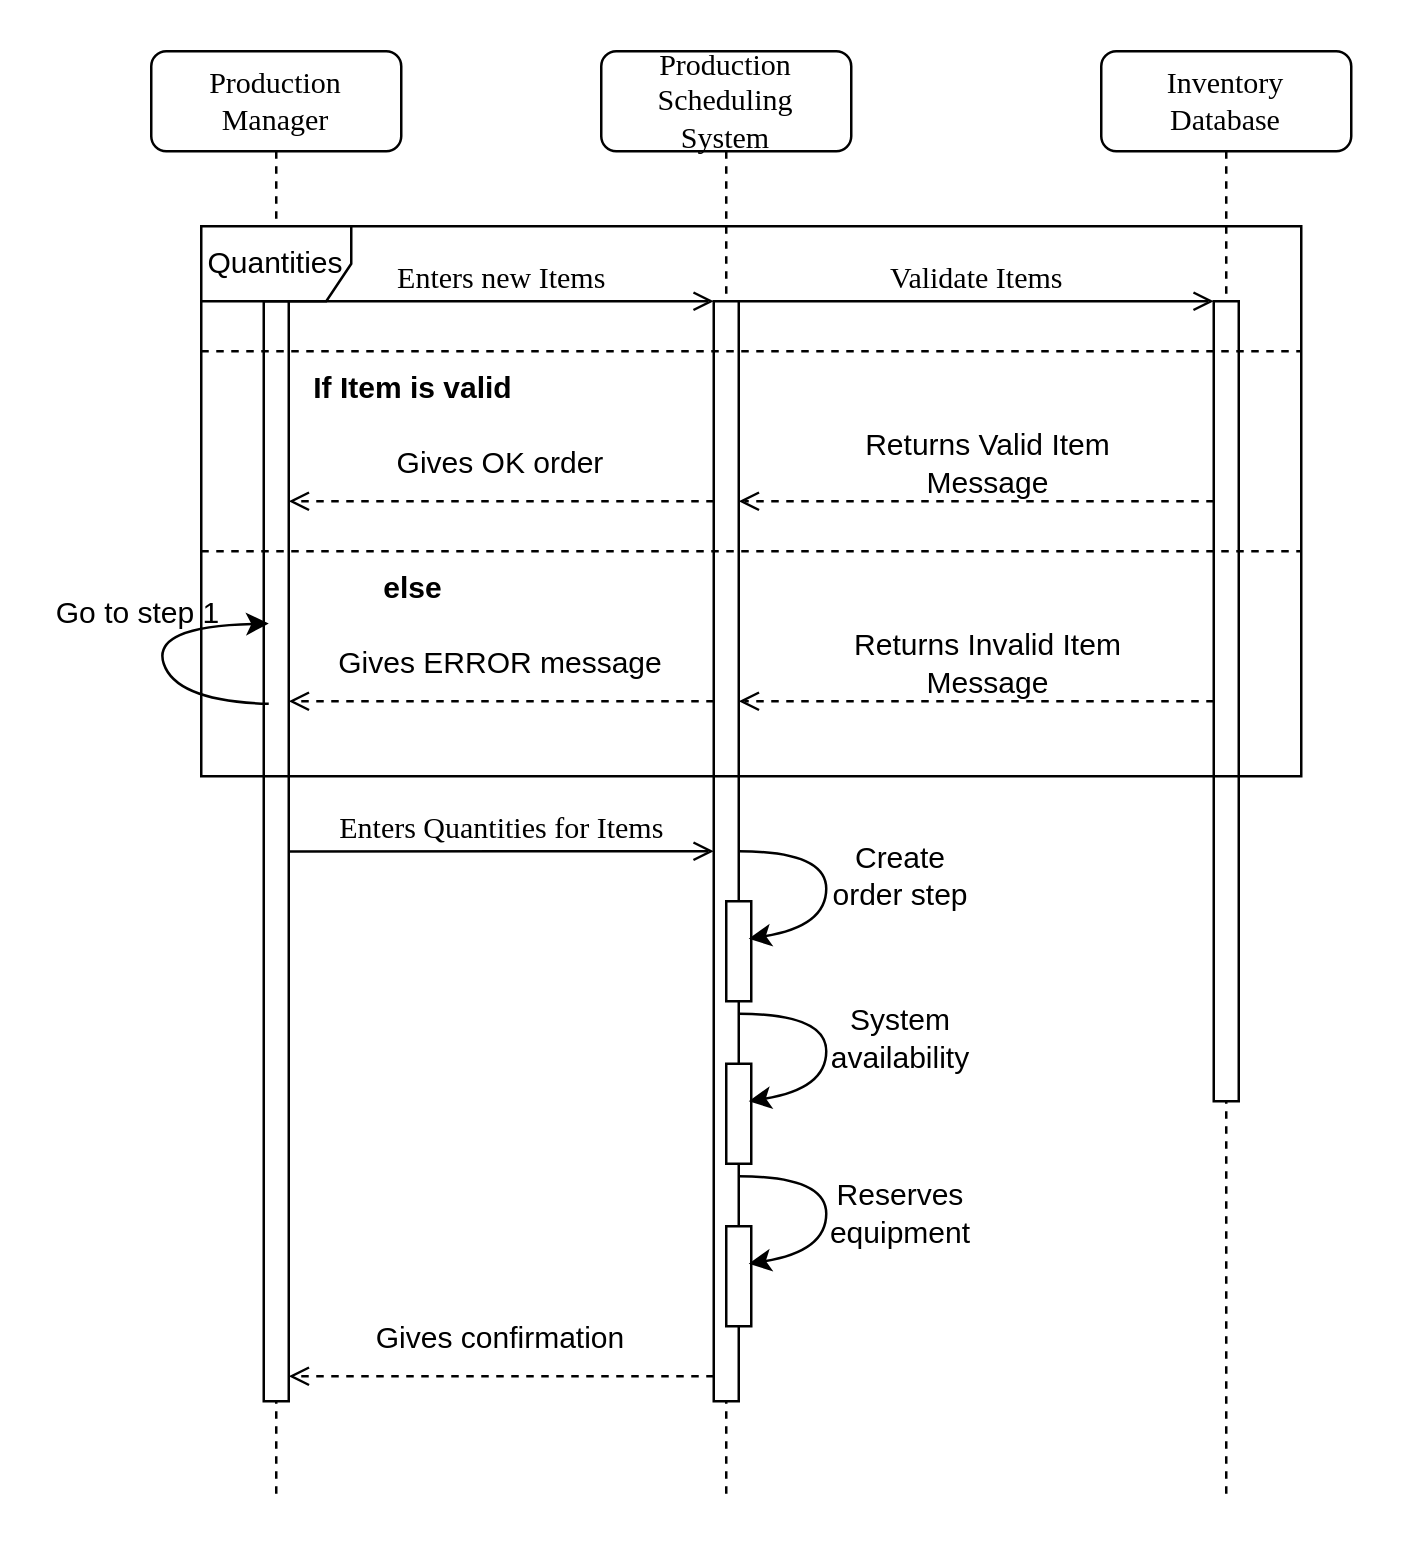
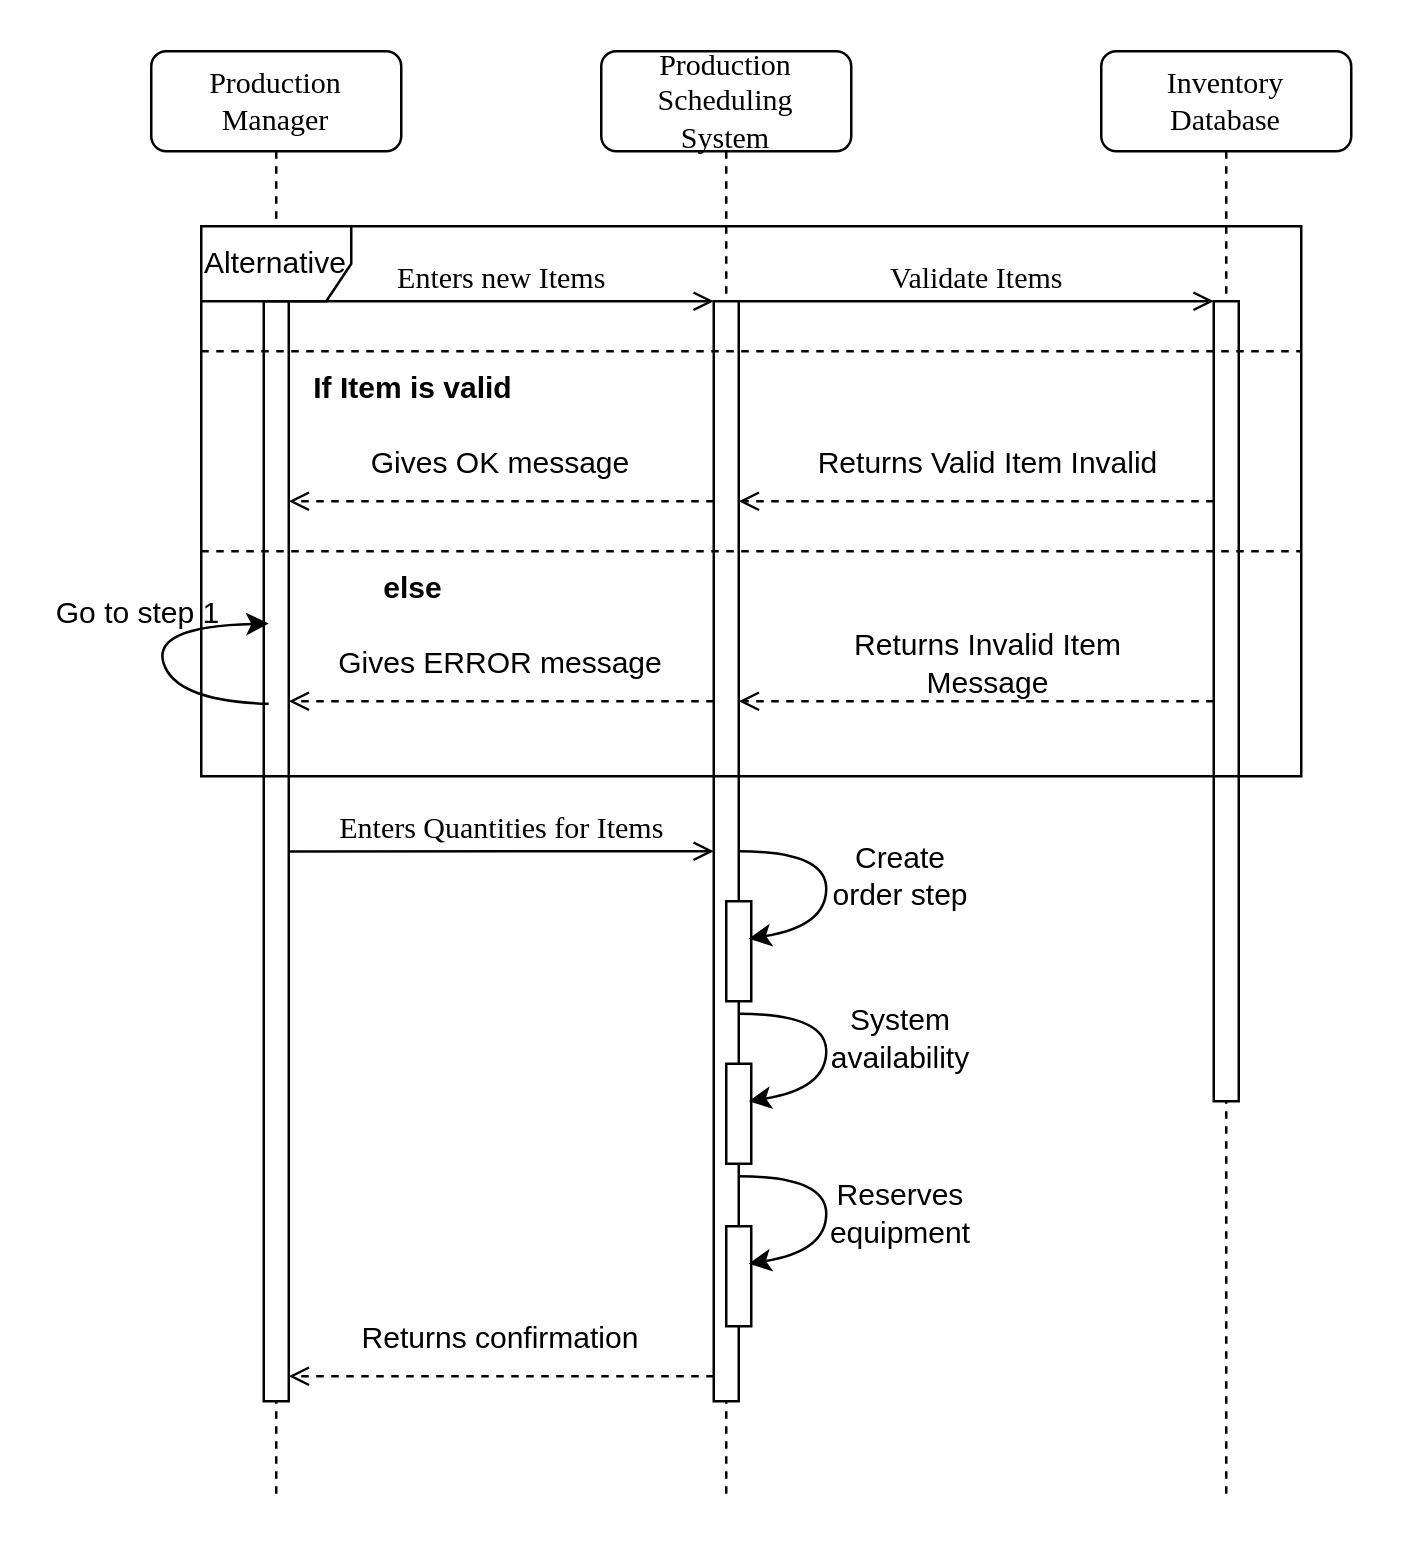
(276, 264) -> (276, 264)
(501, 464) -> (501, 464)
(989, 464) -> (989, 464)
(501, 1339) -> (501, 1339)
